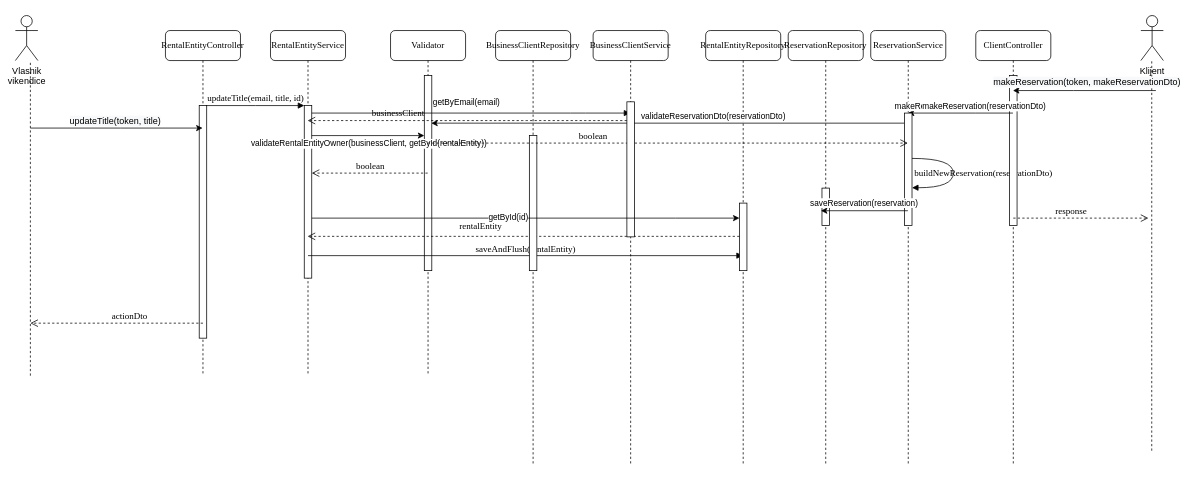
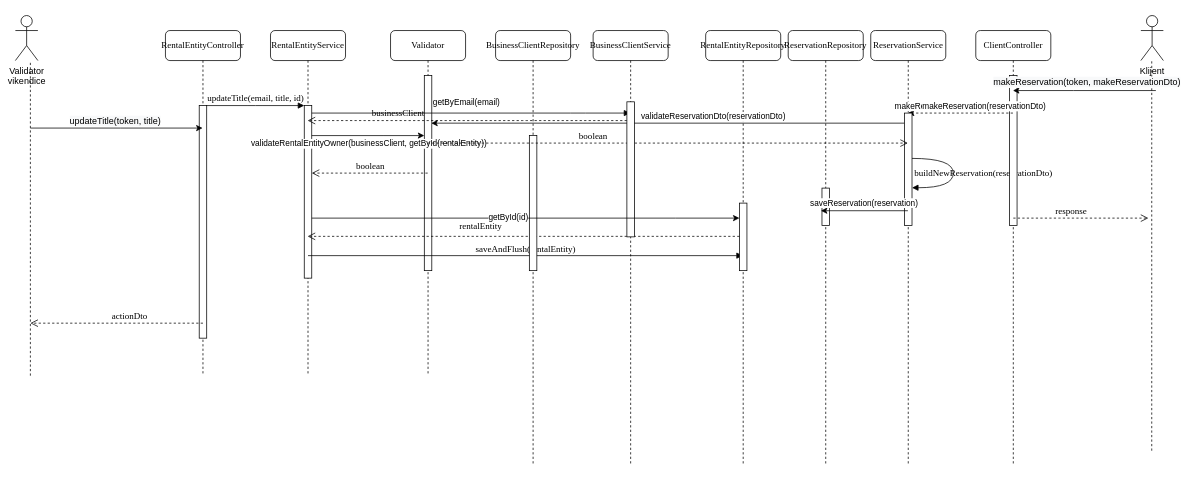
(27, 76) -> (27, 76)
(961, 113) -> (961, 113)
